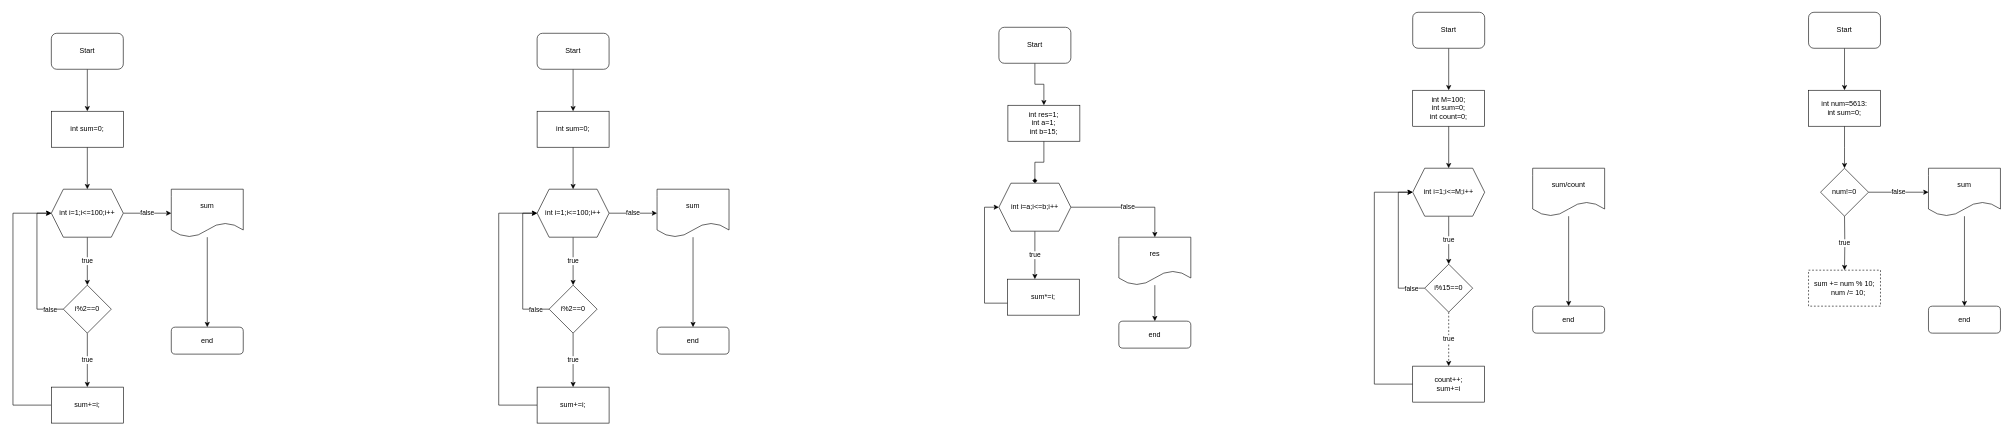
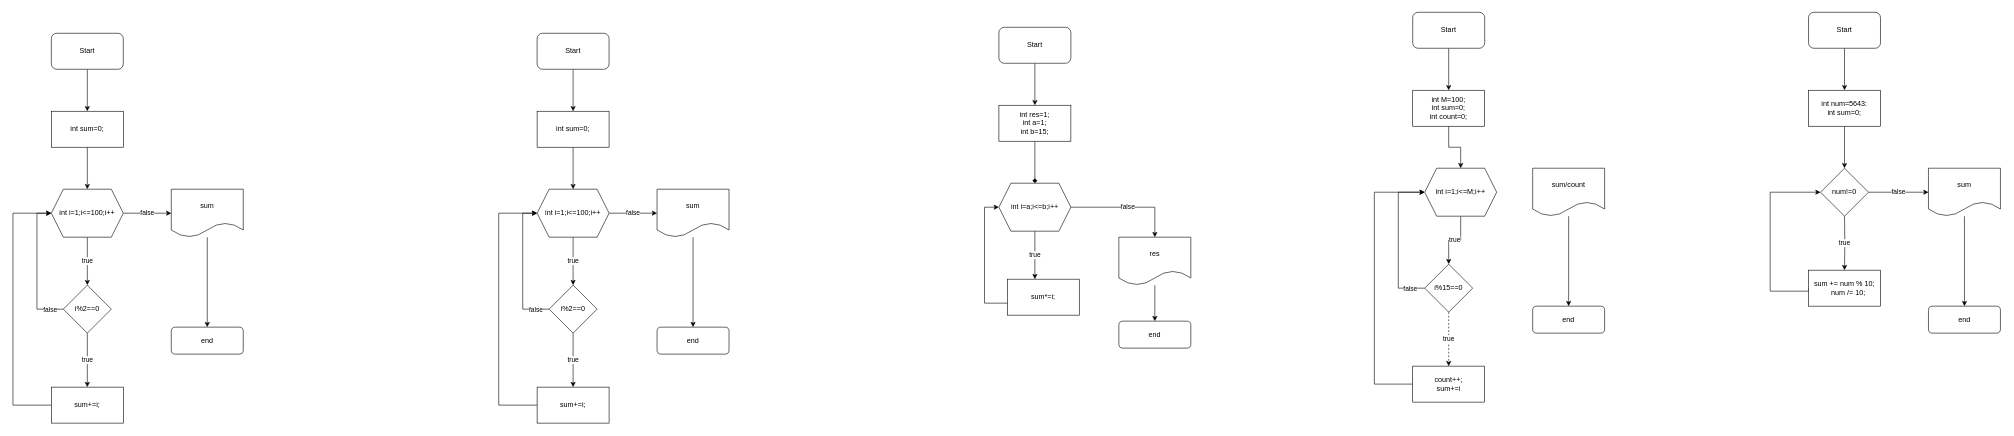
(1845, 108) -> (1845, 108)
(1044, 123) -> (1035, 123)
(1449, 192) -> (1461, 192)
(1845, 288) -> (1845, 288)
none -> (1809, 291)
